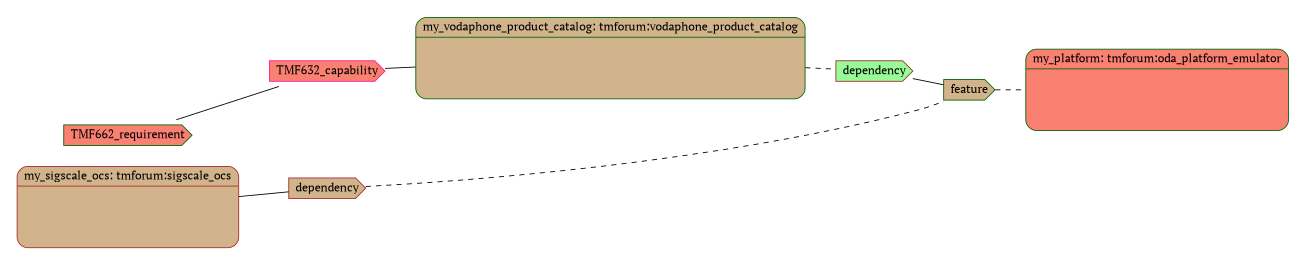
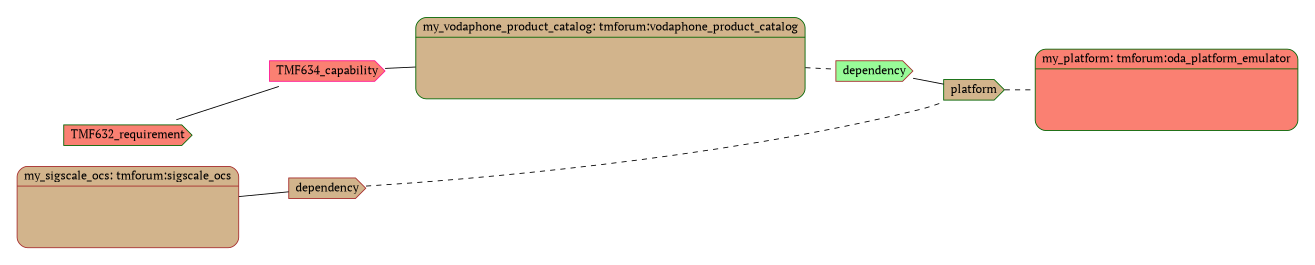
(327, 71) -> (327, 71)
(969, 90) -> (974, 90)
(128, 135) -> (128, 135)
